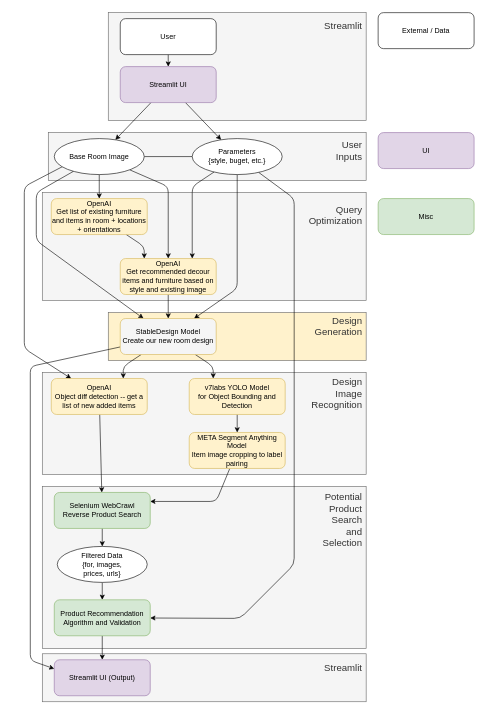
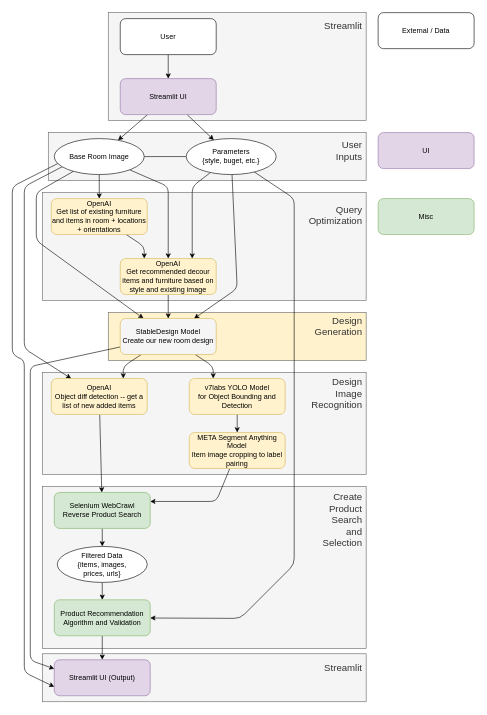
(168, 84) -> (168, 96)
(237, 156) -> (231, 156)
(102, 564) -> (102, 564)
(349, 567) -> (349, 567)
none -> (37, 678)
